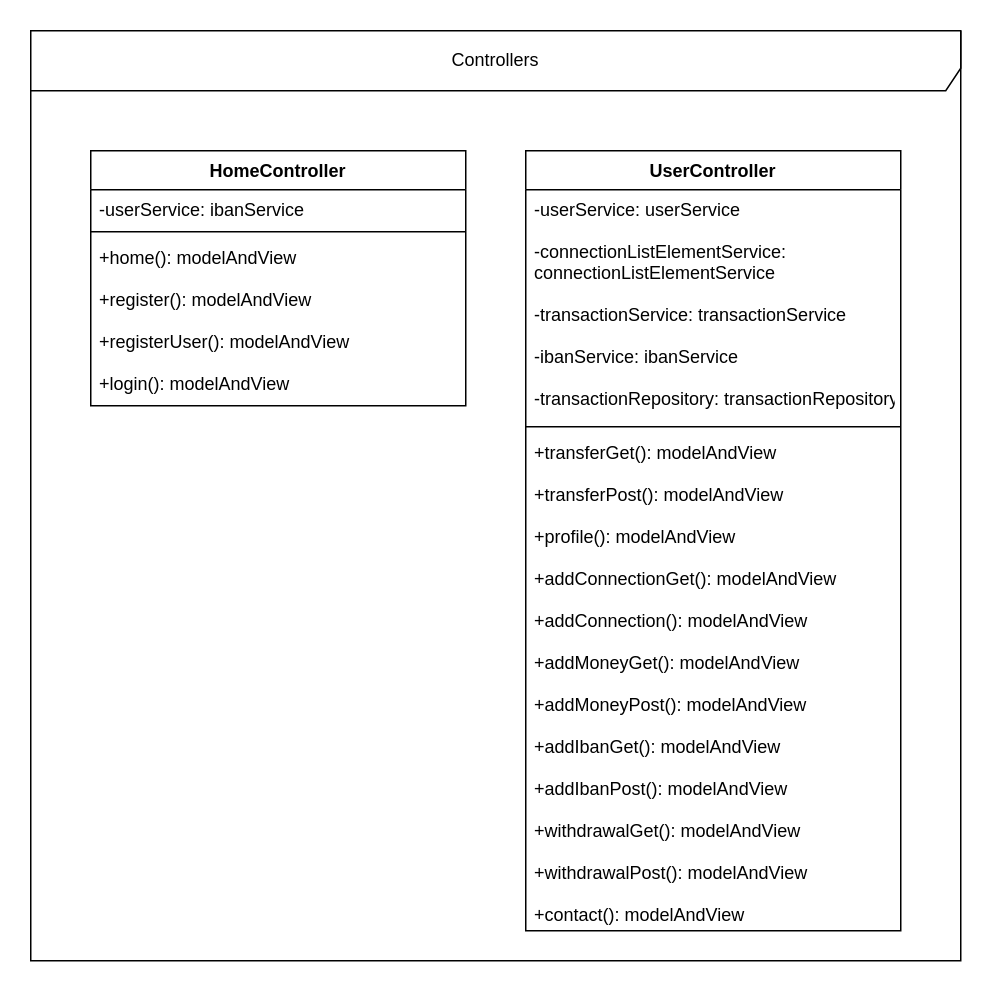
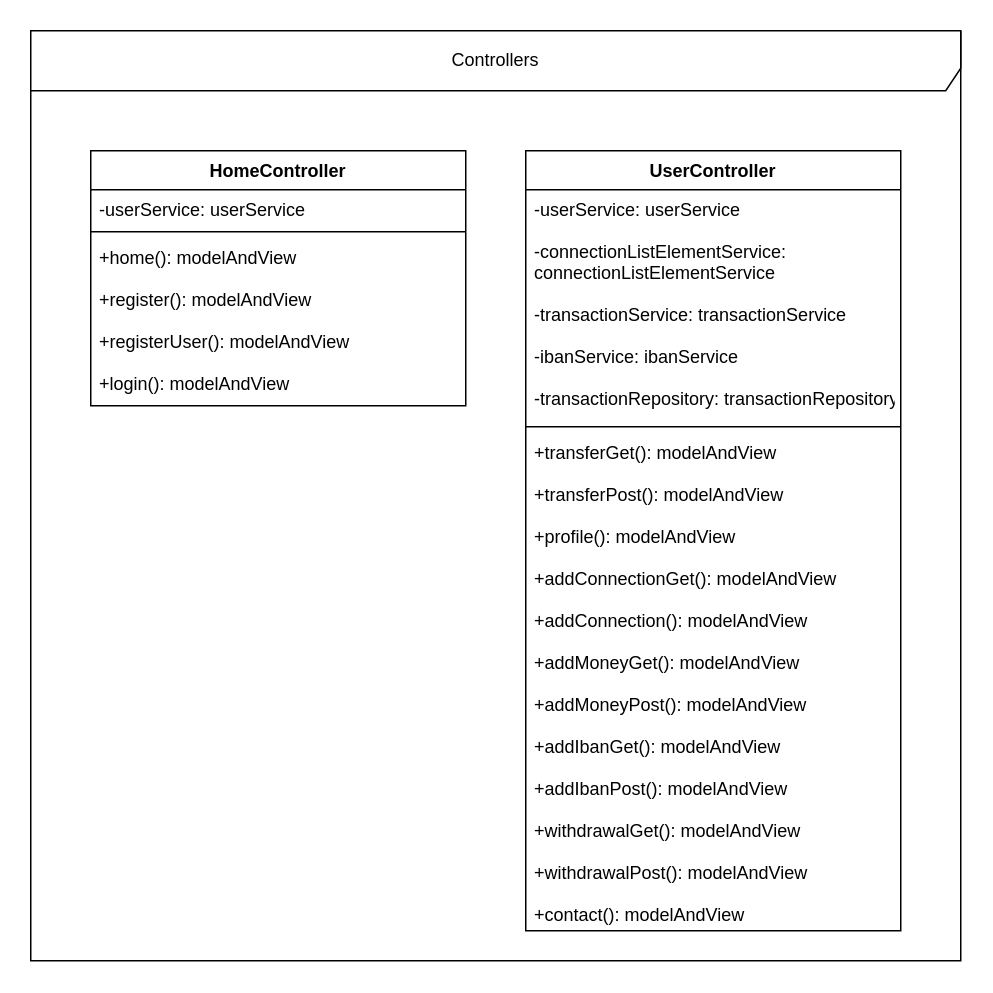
(216, 210) -> (218, 210)
